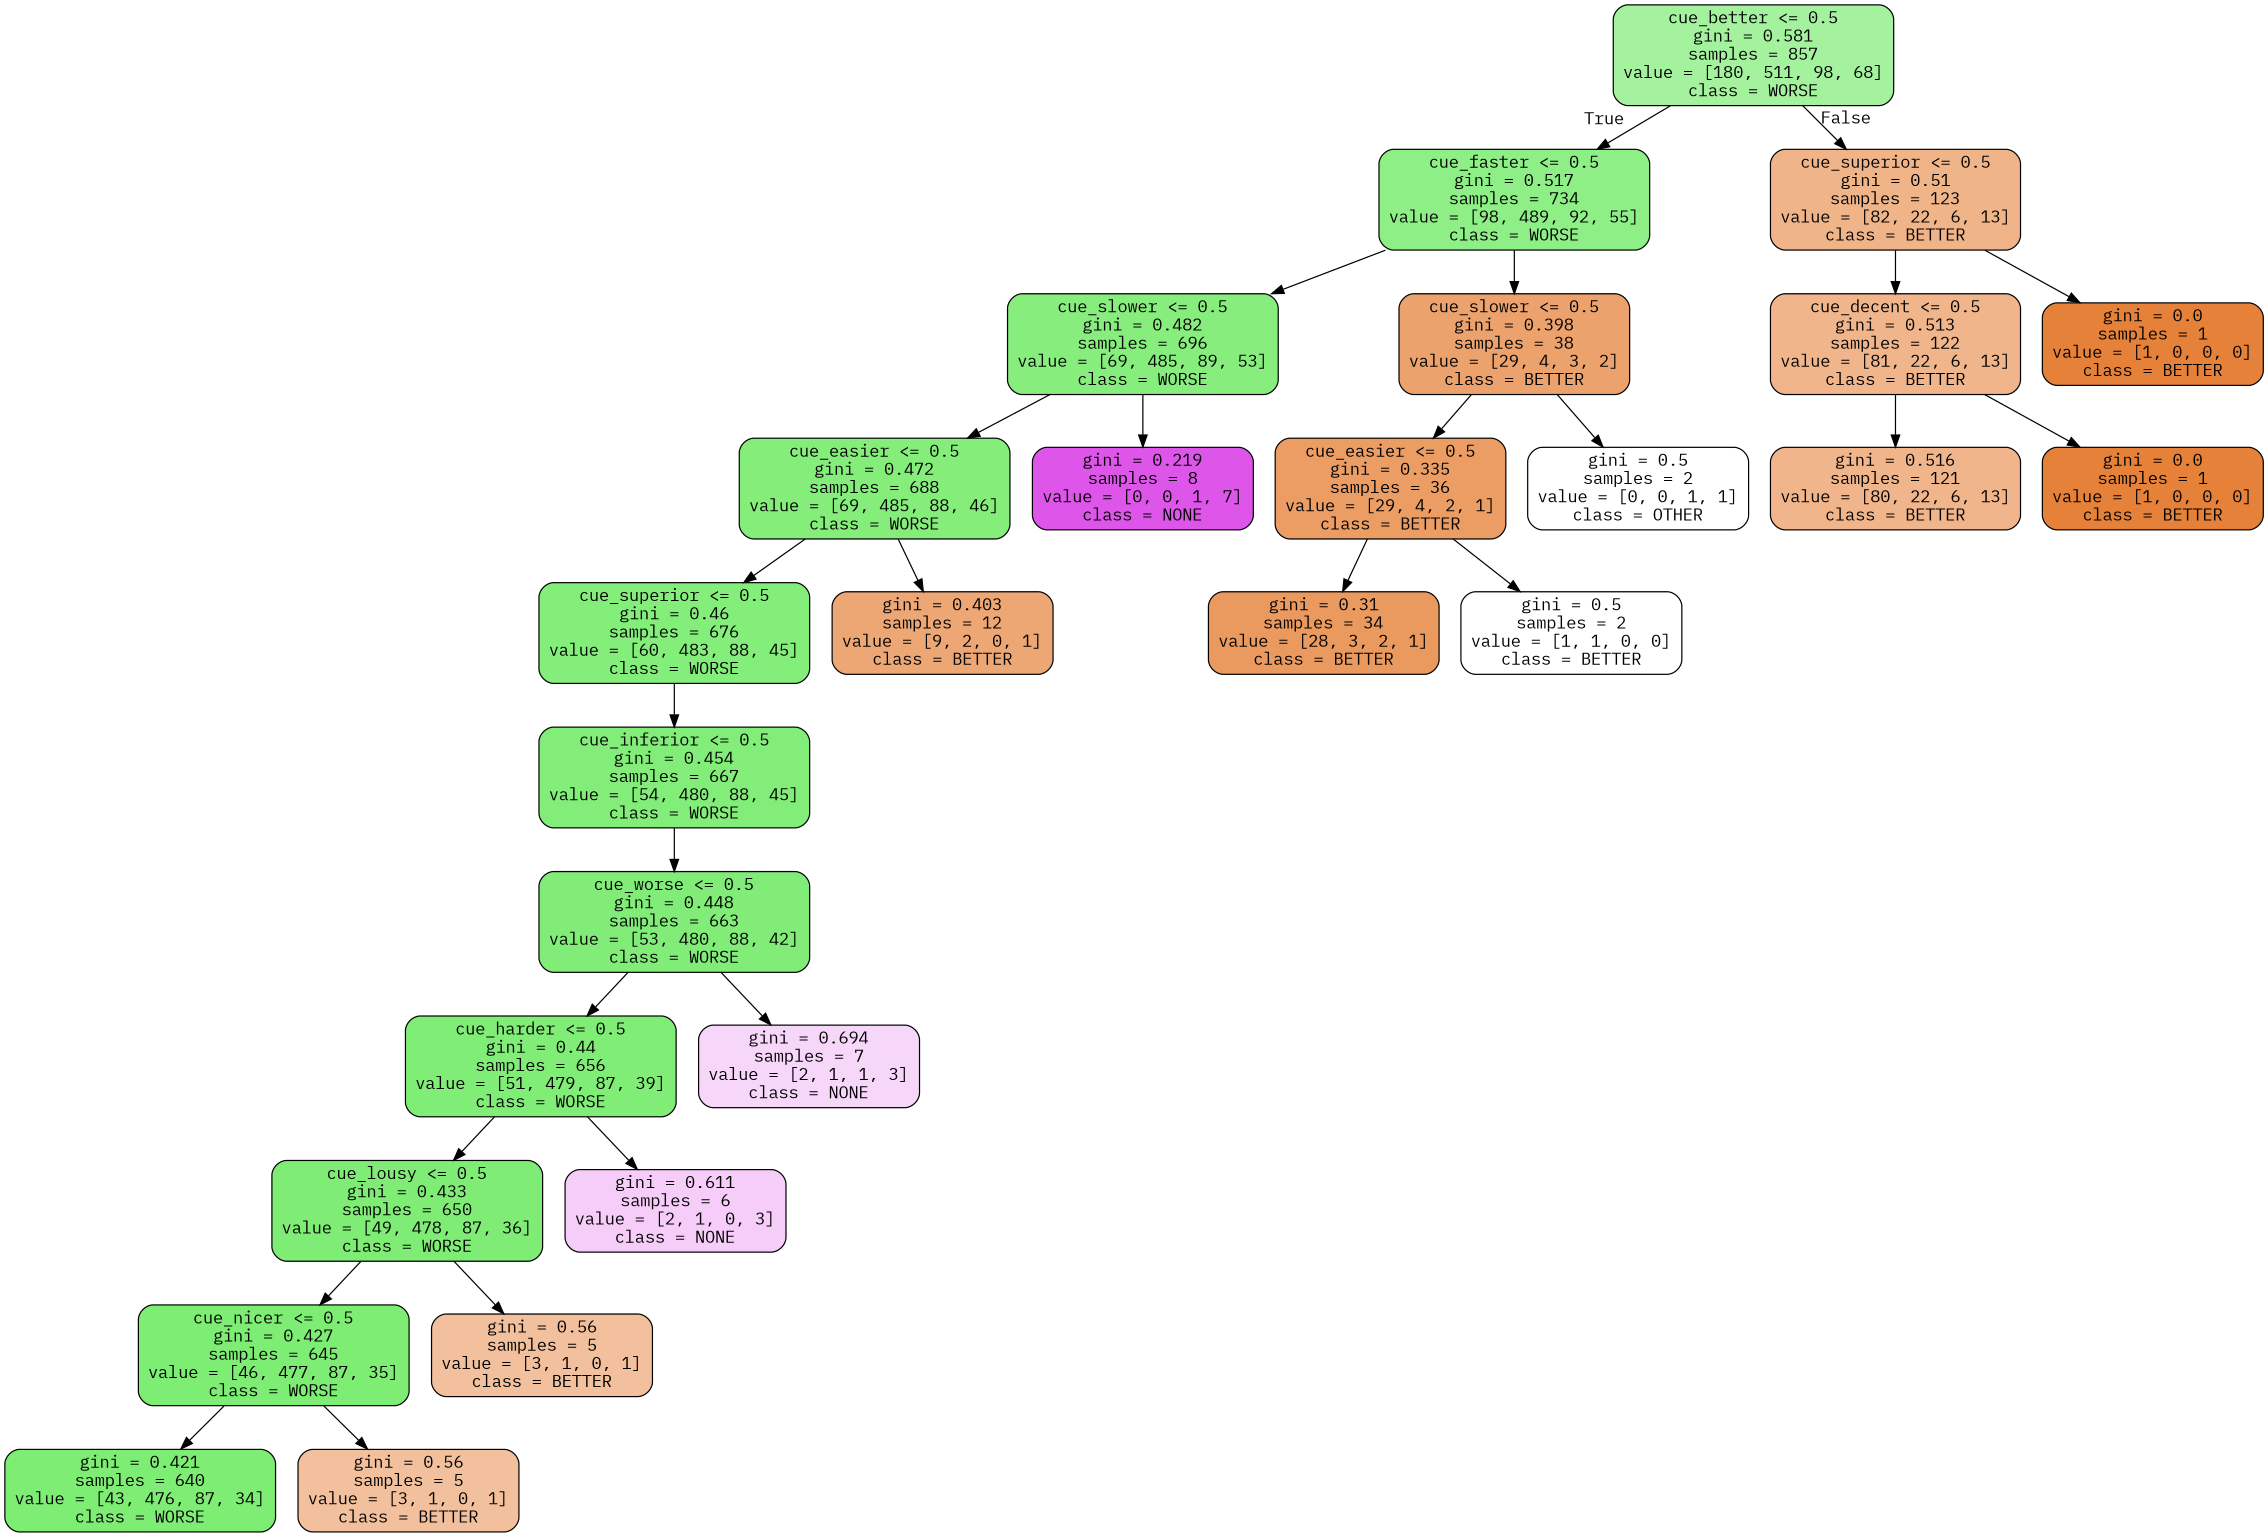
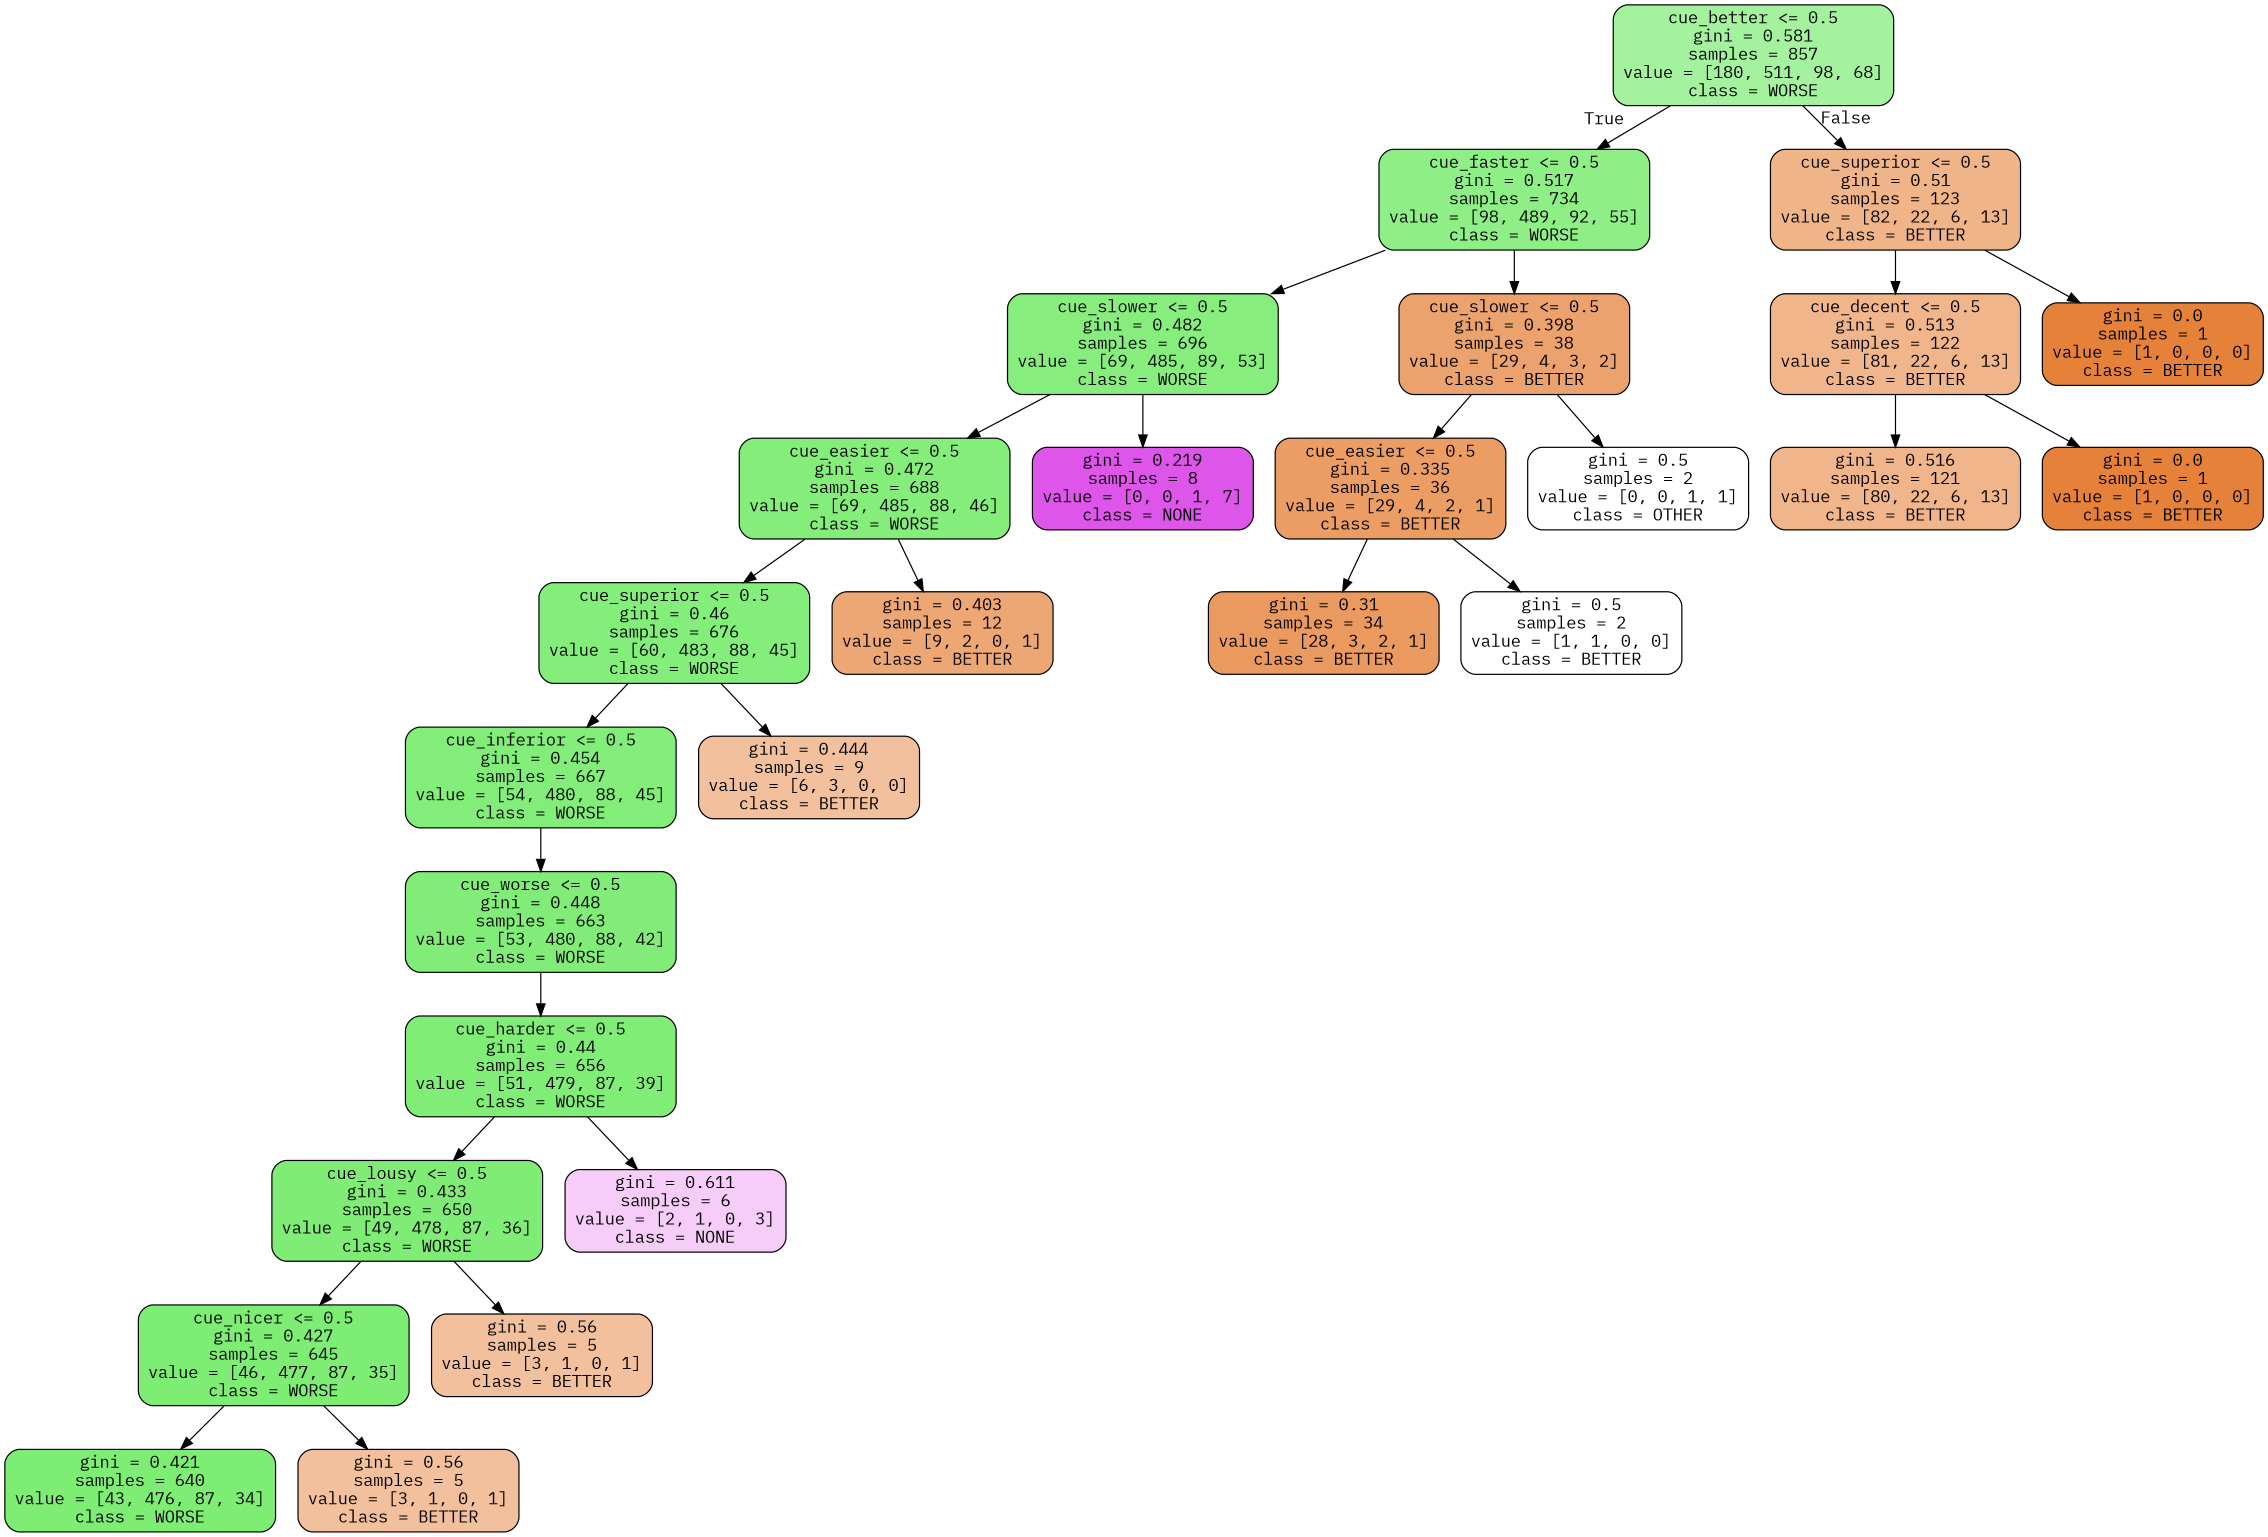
none -> (809, 777)
(809, 1066) -> none
